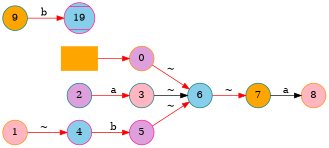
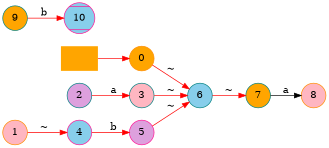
(79, 18) -> (79, 18)
(142, 59) -> (142, 59)
(167, 96) -> (167, 96)
